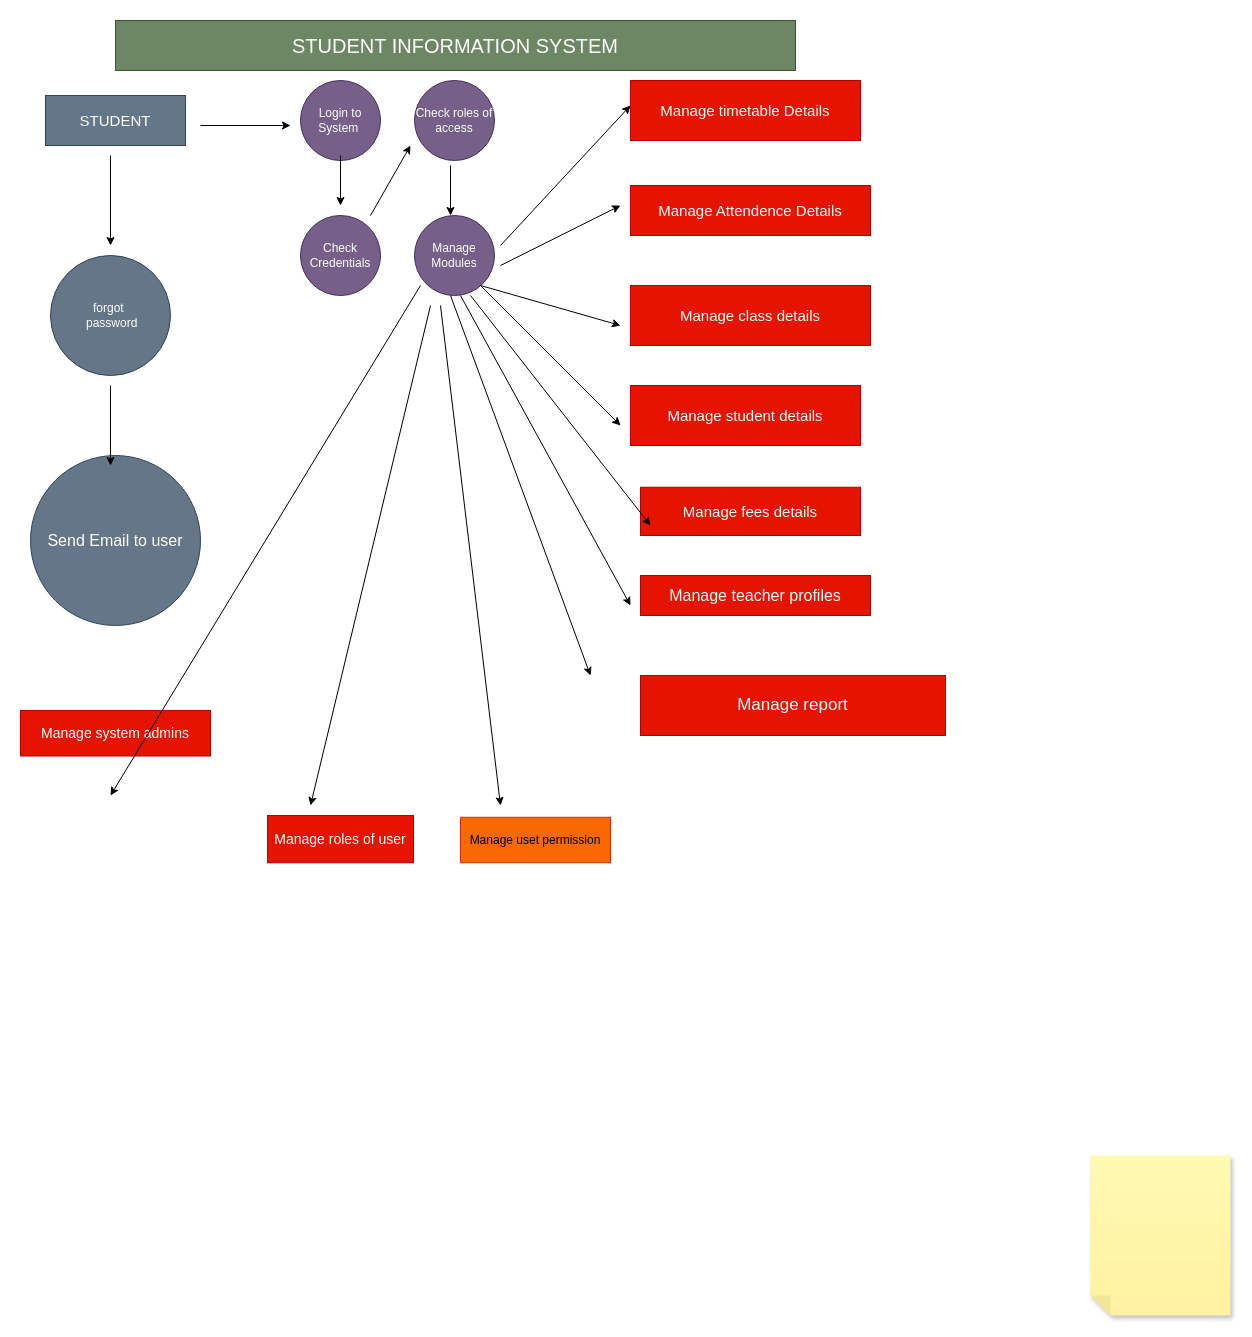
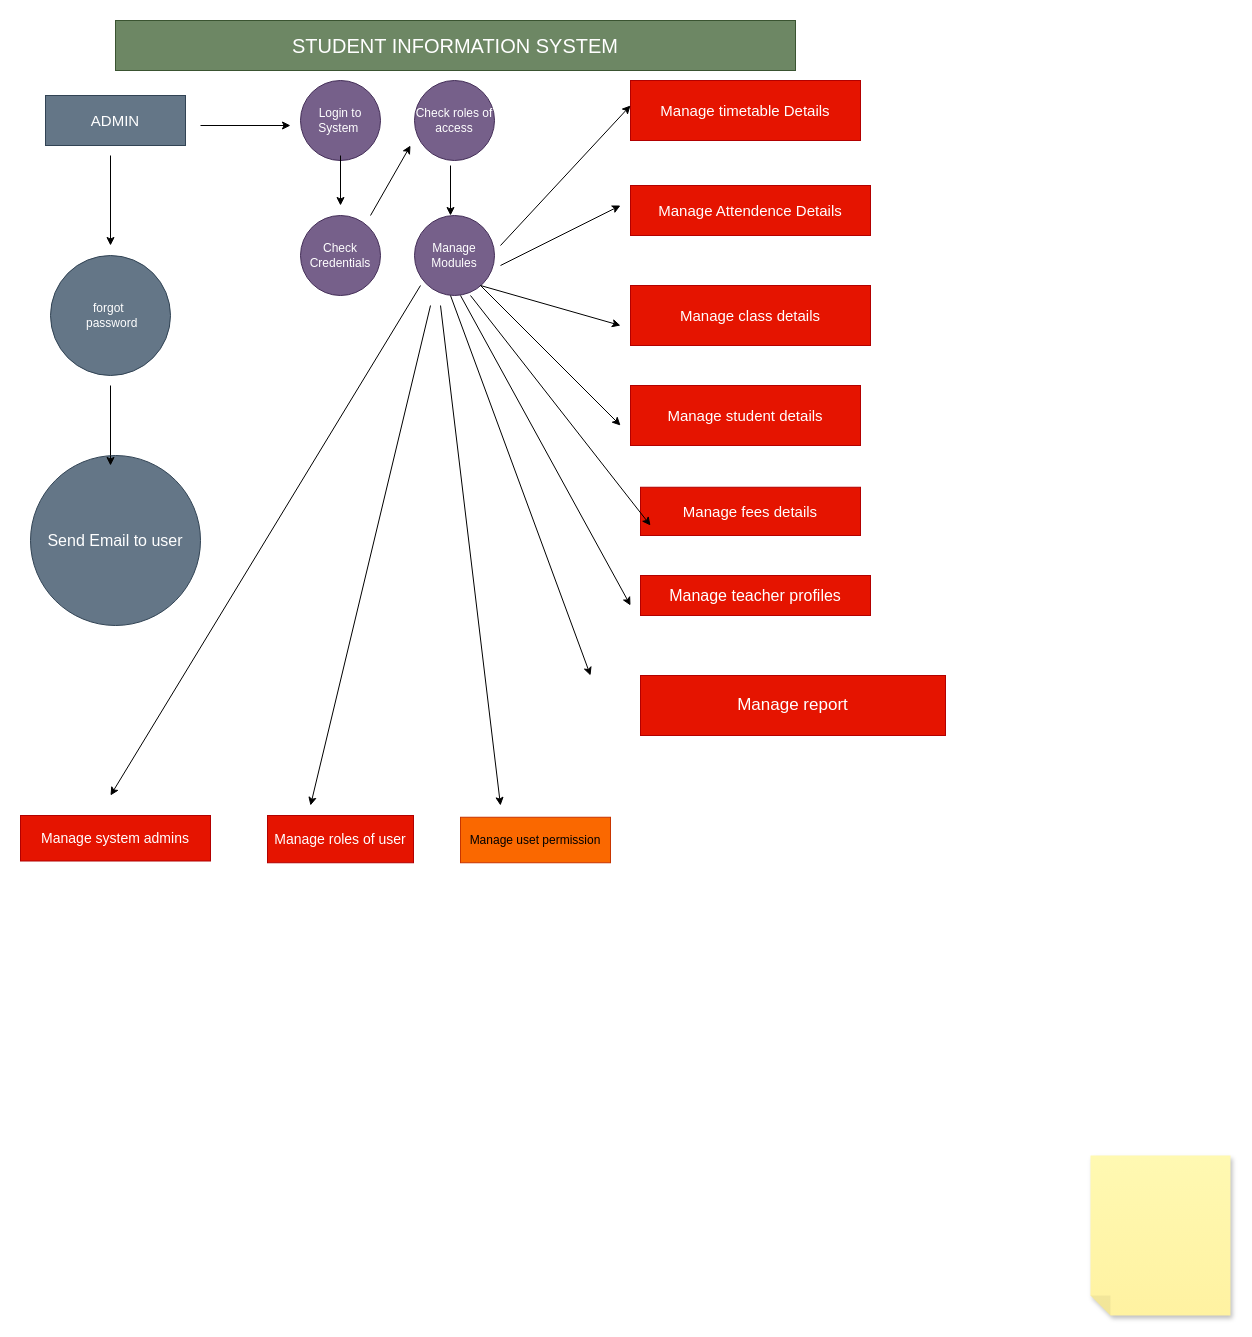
(116, 121) -> (116, 121)
(116, 733) -> (116, 838)
